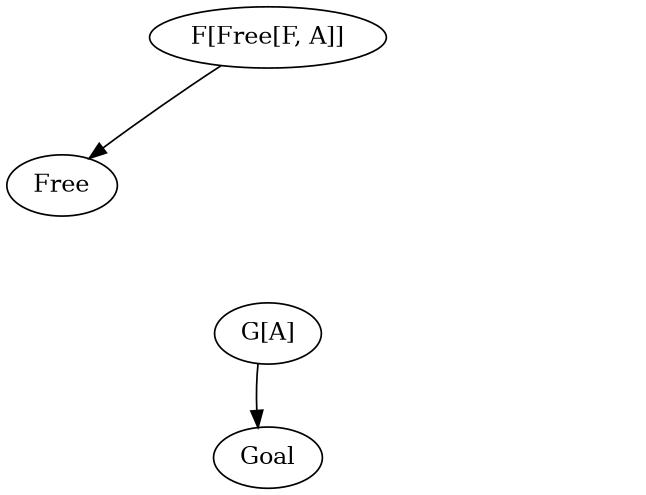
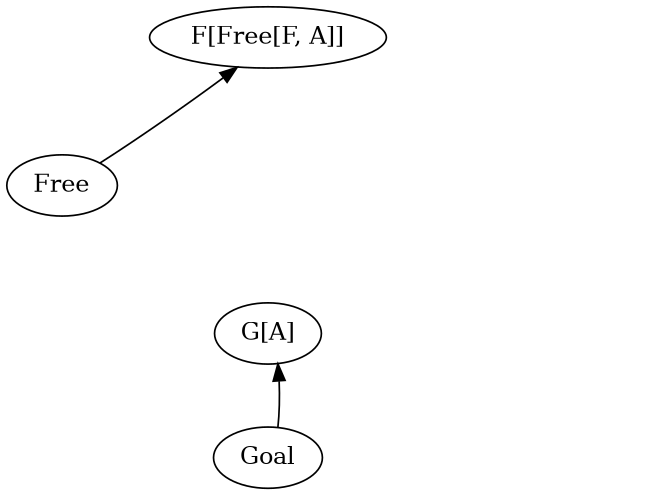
(161, 106) -> (162, 121)
(257, 387) -> (279, 404)
